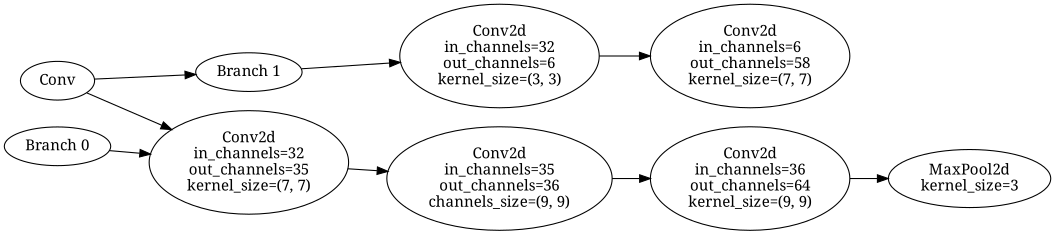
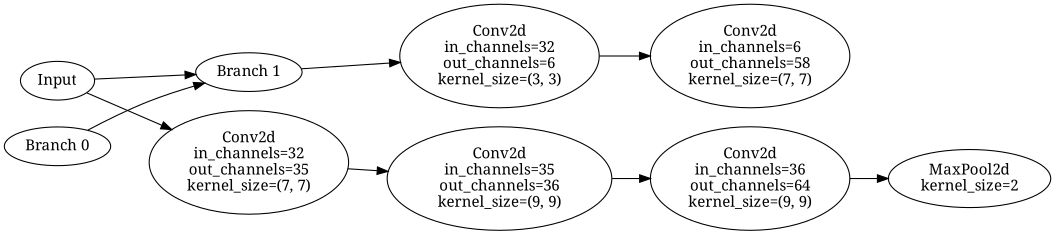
(58, 81) -> (58, 81)
(124, 152) -> (140, 105)
(499, 179) -> (499, 179)
(970, 179) -> (970, 179)
